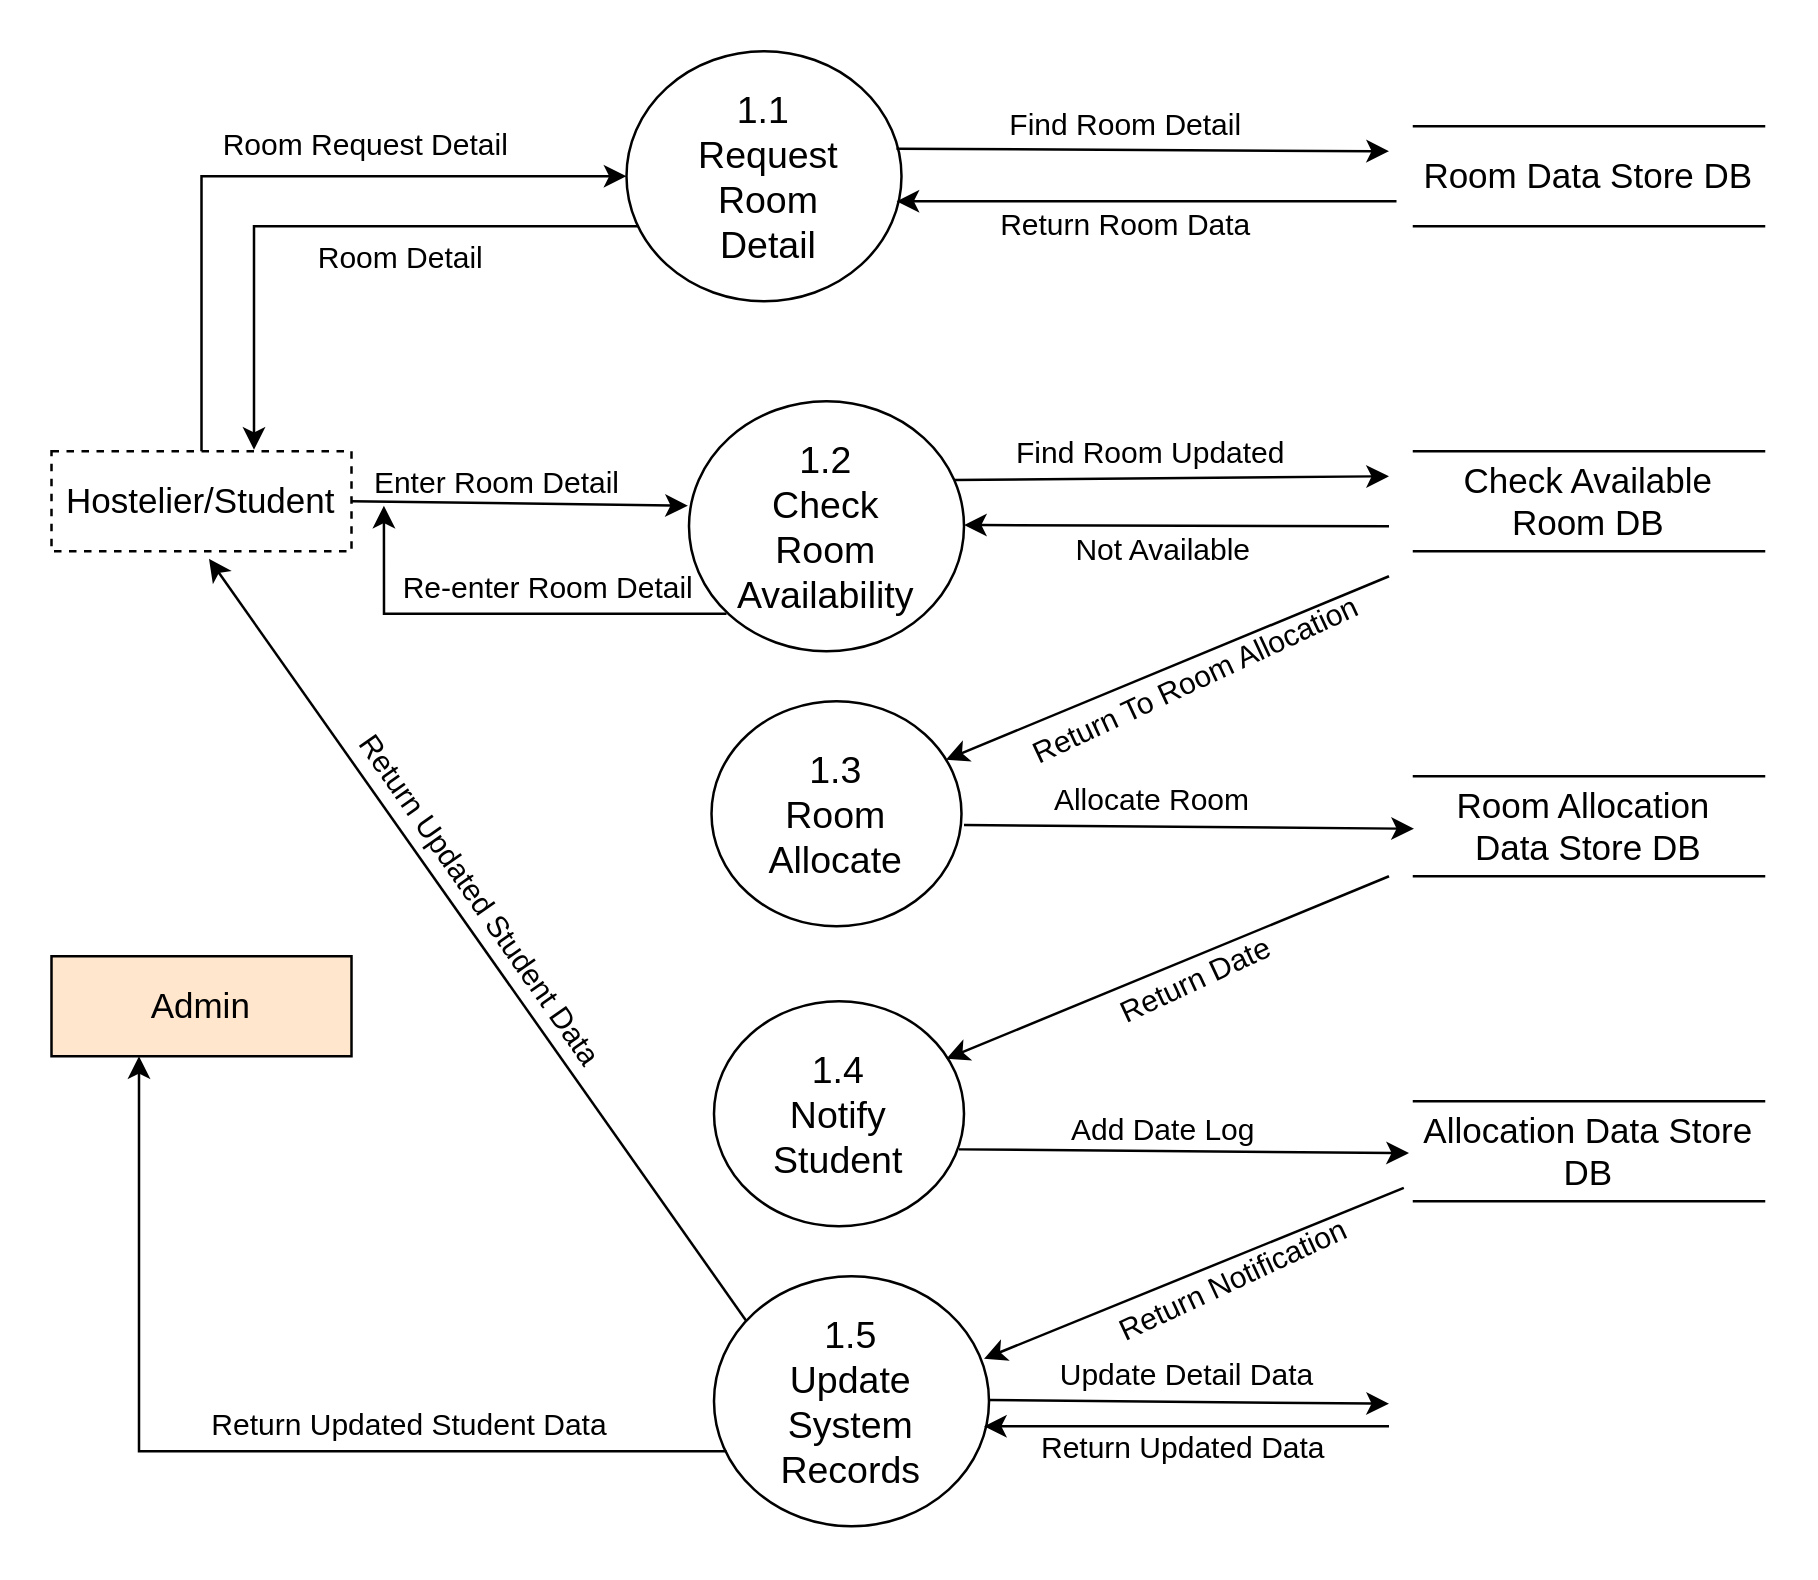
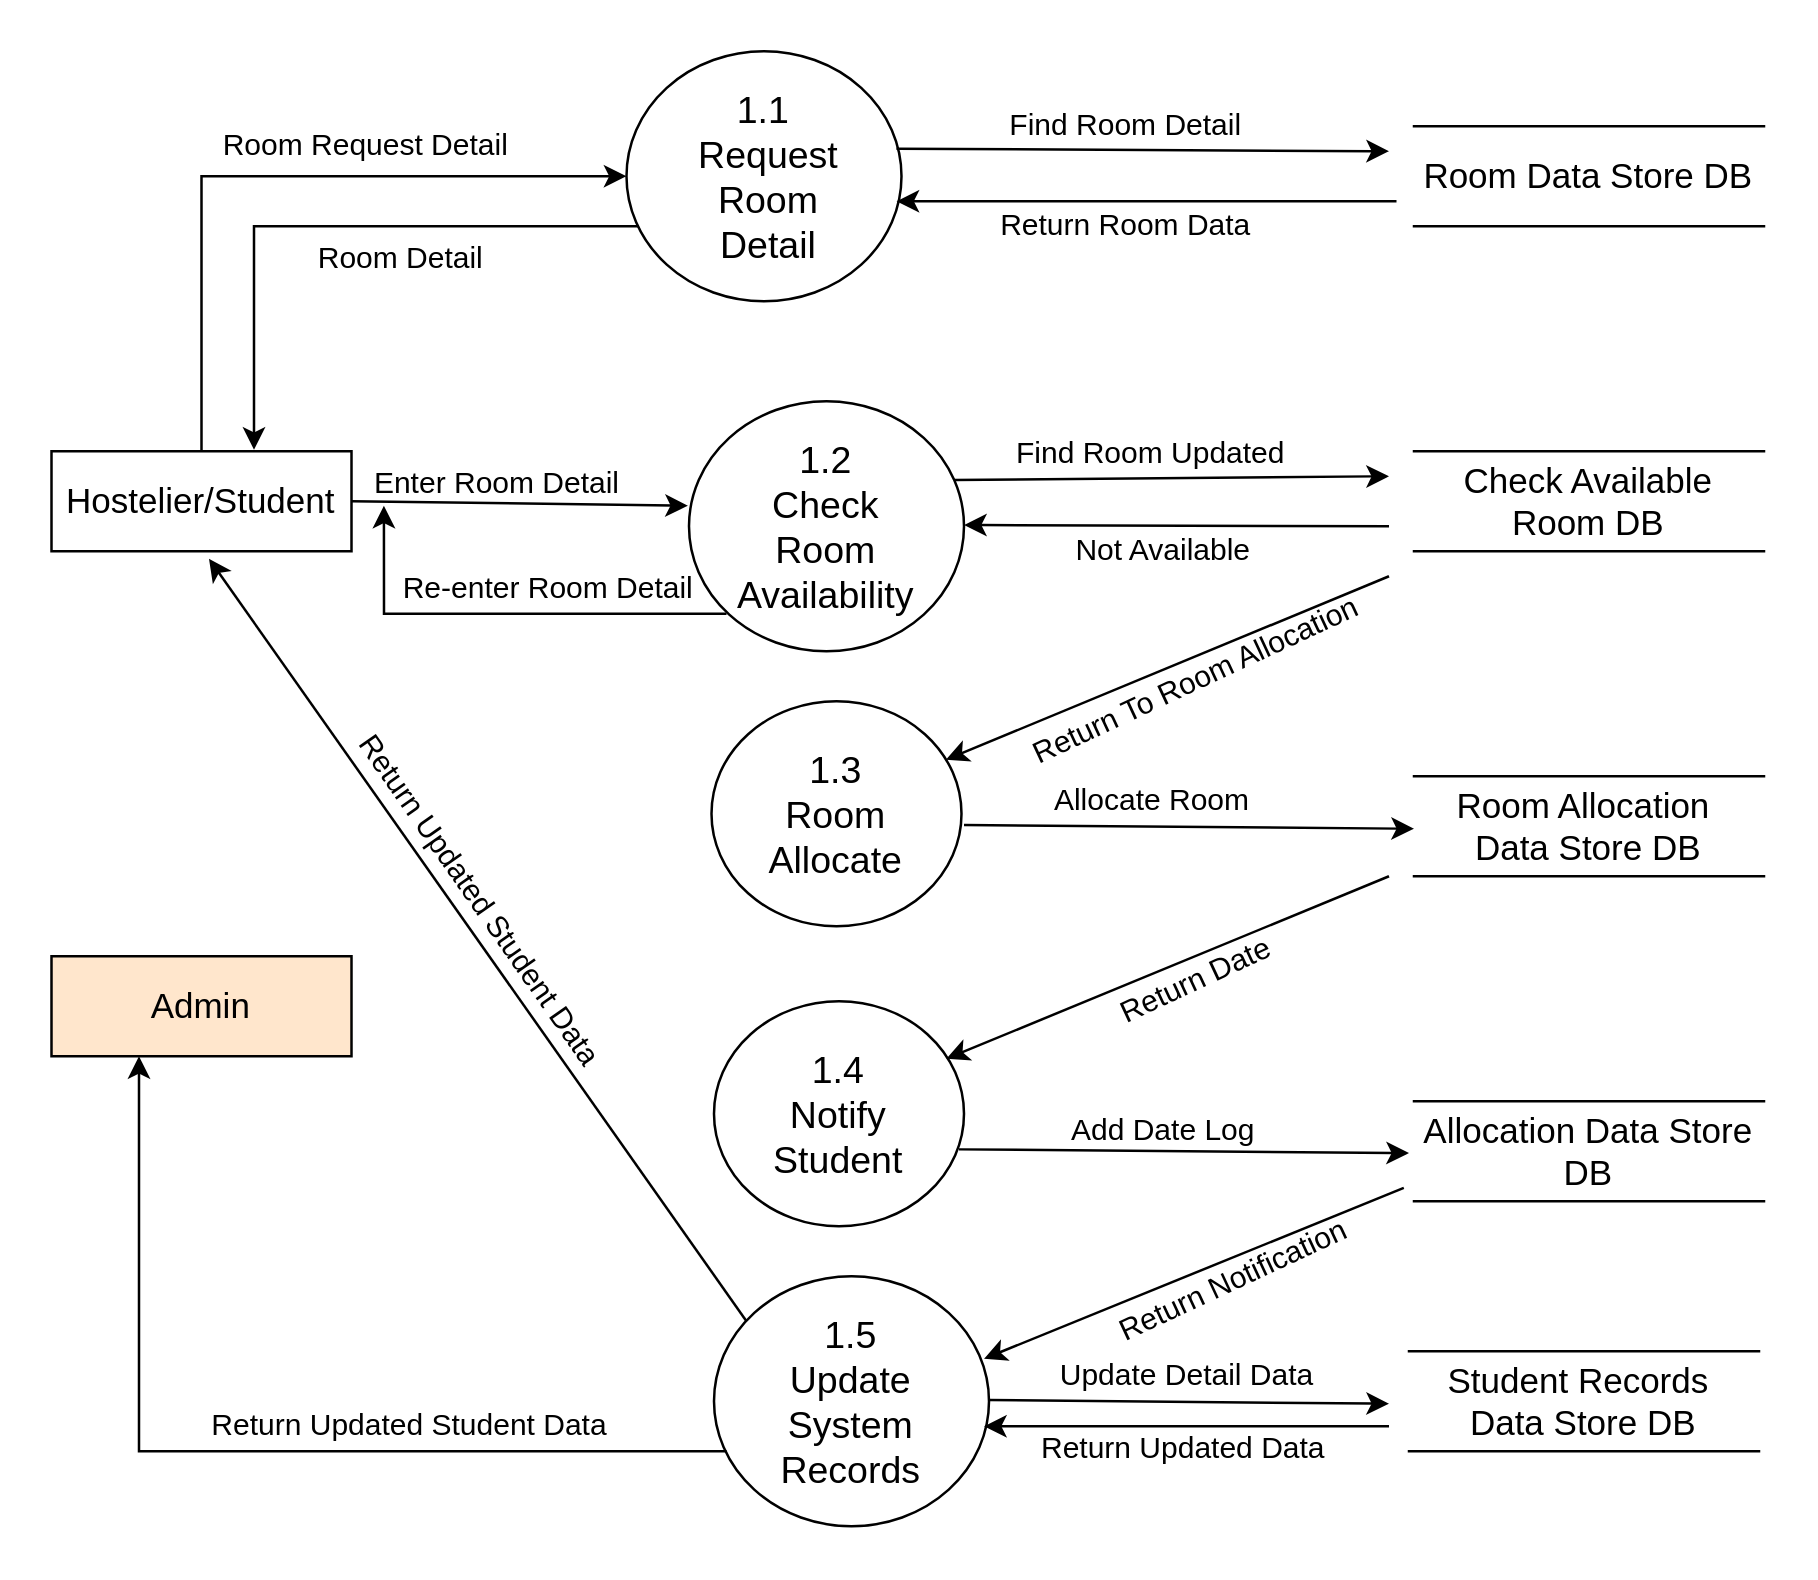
(201, 501) -> (201, 501)
none -> (1584, 1401)
